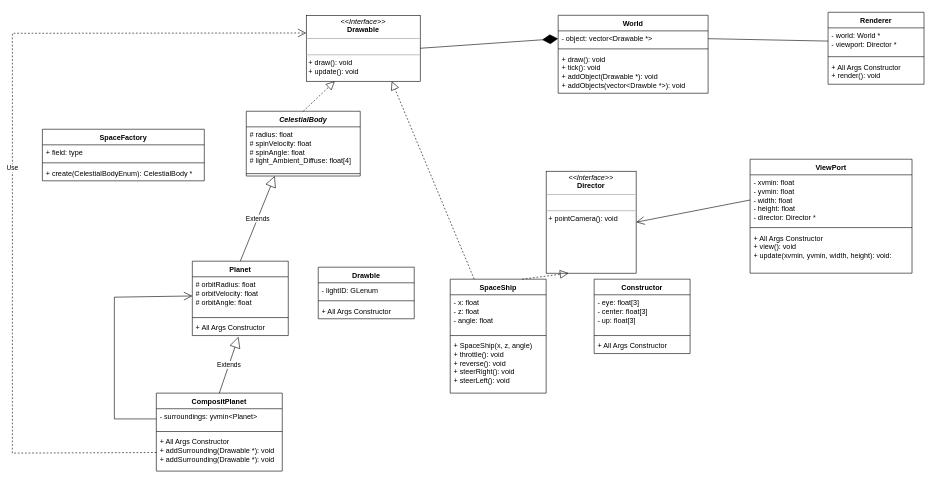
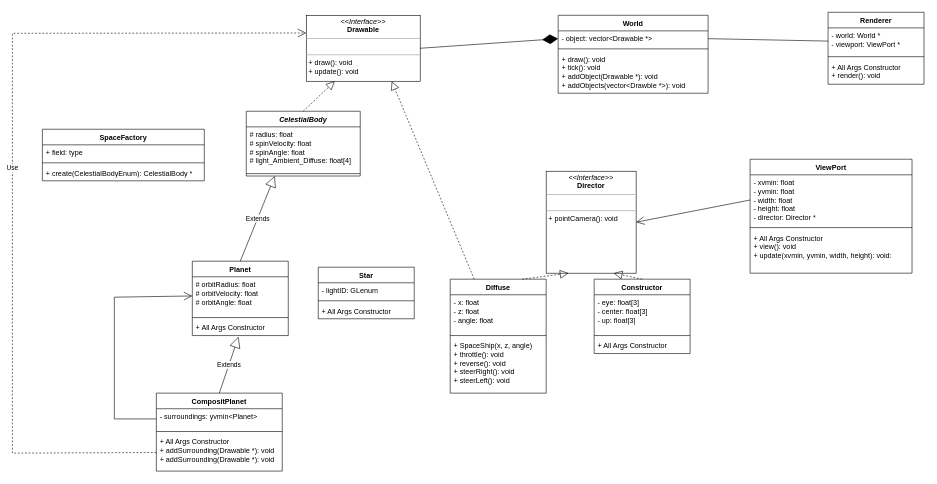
(871, 41) -> (871, 41)
(366, 276) -> (366, 276)
none -> (631, 277)
(498, 288) -> (498, 288)
